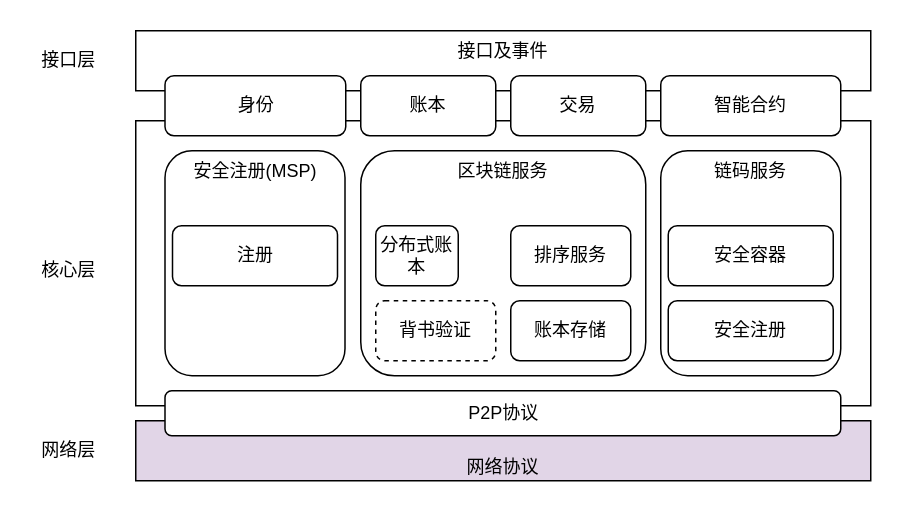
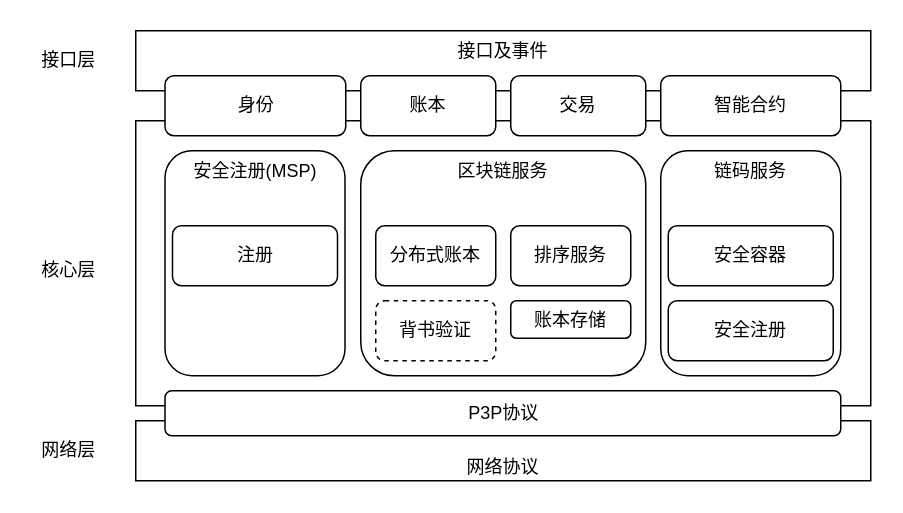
(417, 256) -> (436, 256)
(571, 331) -> (571, 320)
(504, 413) -> (504, 413)
(503, 451) -> (503, 451)
